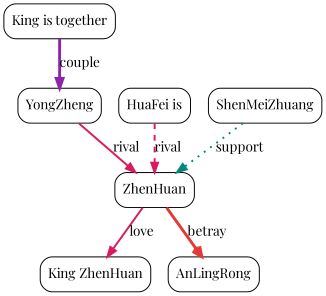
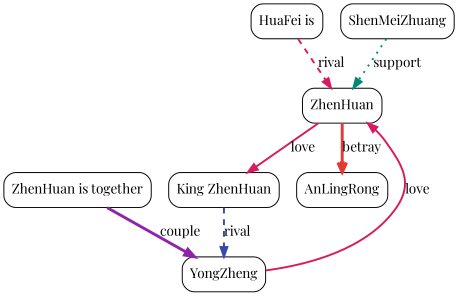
(60, 21) -> (78, 190)
(127, 148) -> (417, 190)
none -> (224, 227)
